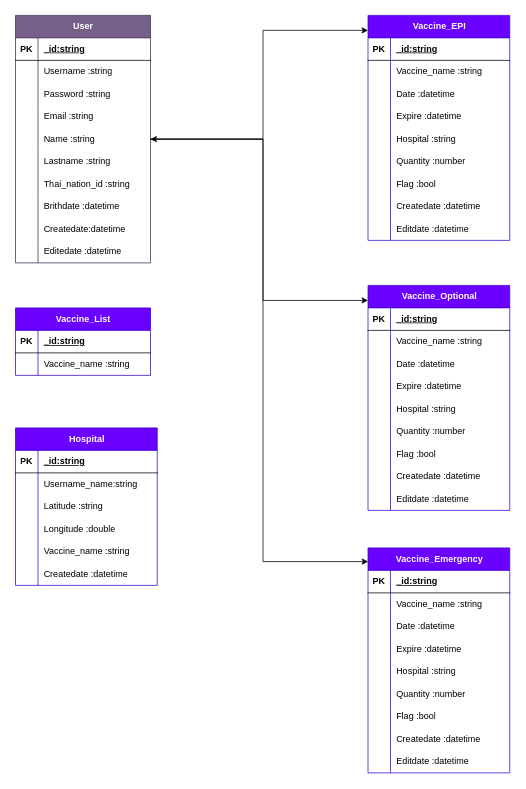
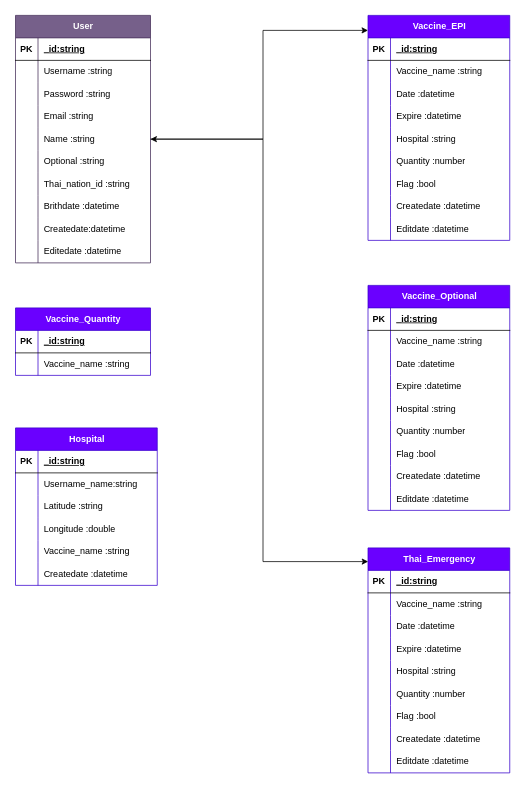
(81, 162) -> (78, 162)
(313, 300) -> none
(83, 319) -> (83, 319)
(440, 559) -> (440, 559)
